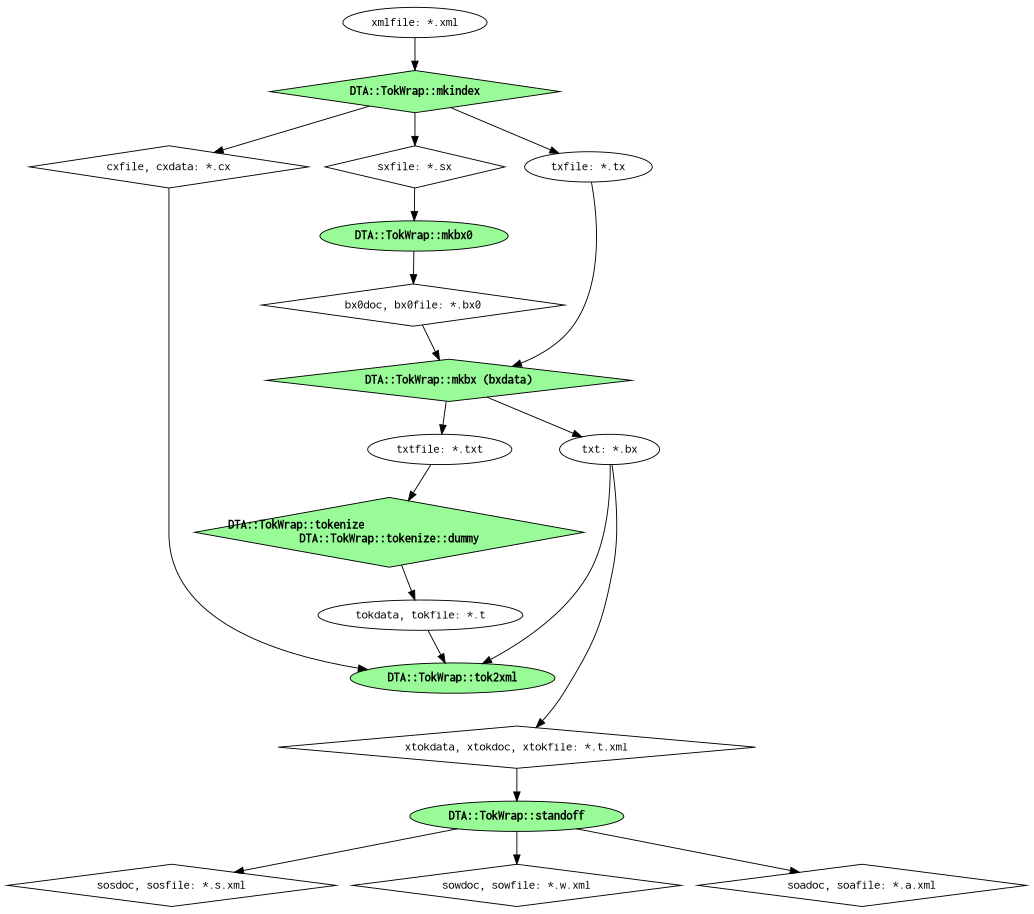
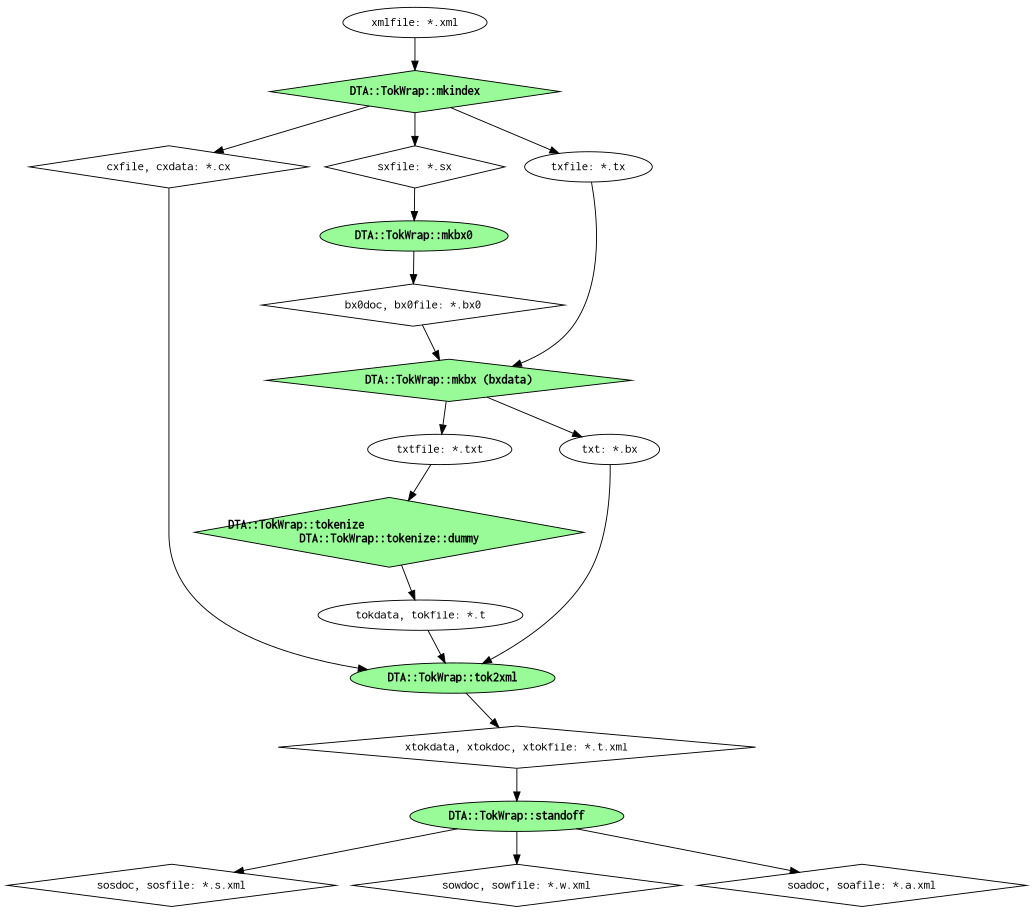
(606, 600) -> (479, 707)
